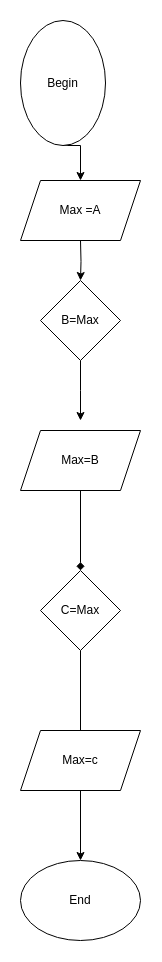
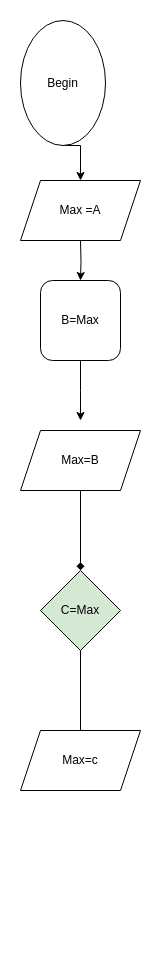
(81, 321) -> (81, 321)
(81, 611) -> (81, 611)
(81, 822) -> none
(81, 901) -> none
